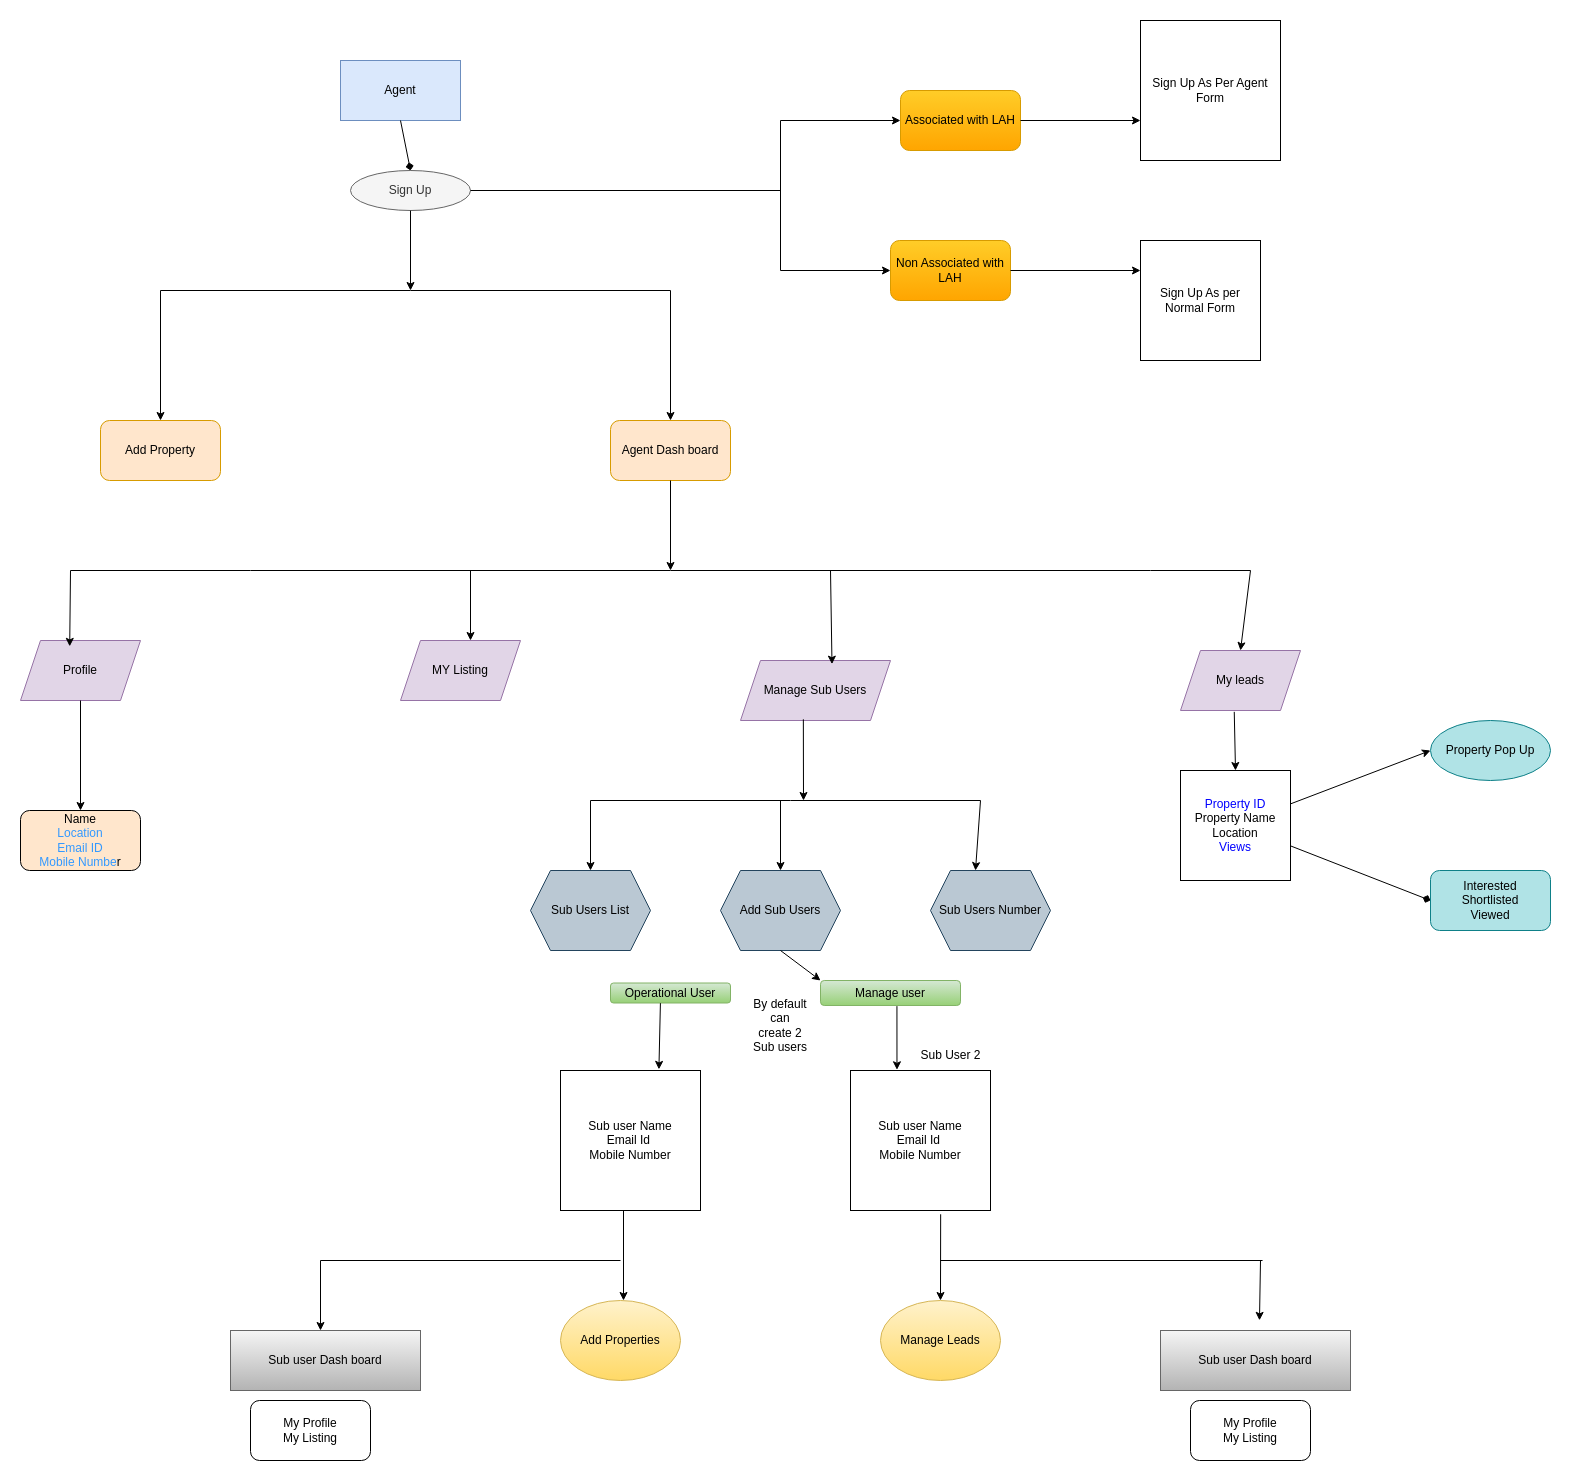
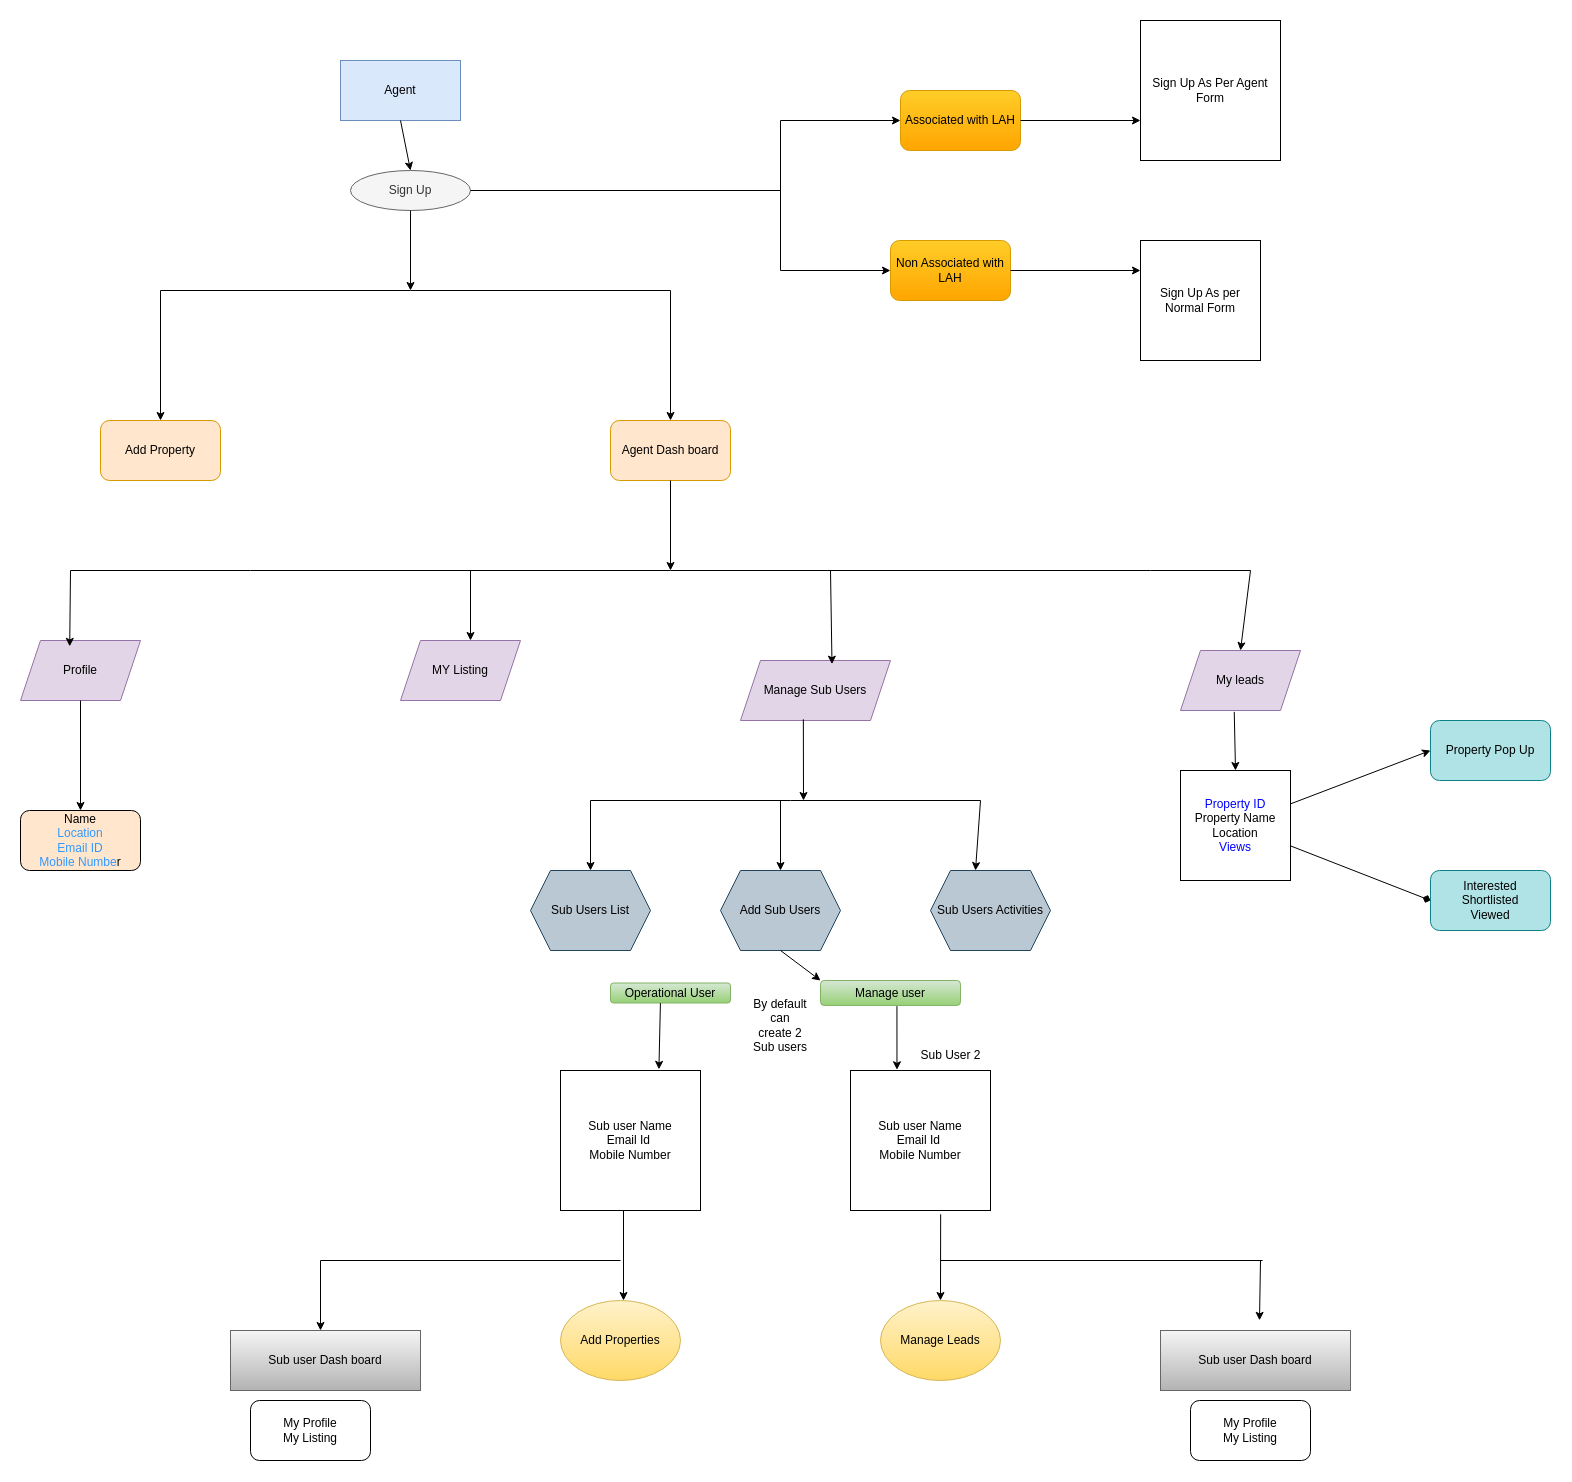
(409, 162) -> (409, 162)
(1491, 751) -> (1491, 751)
(991, 911) -> (991, 911)
